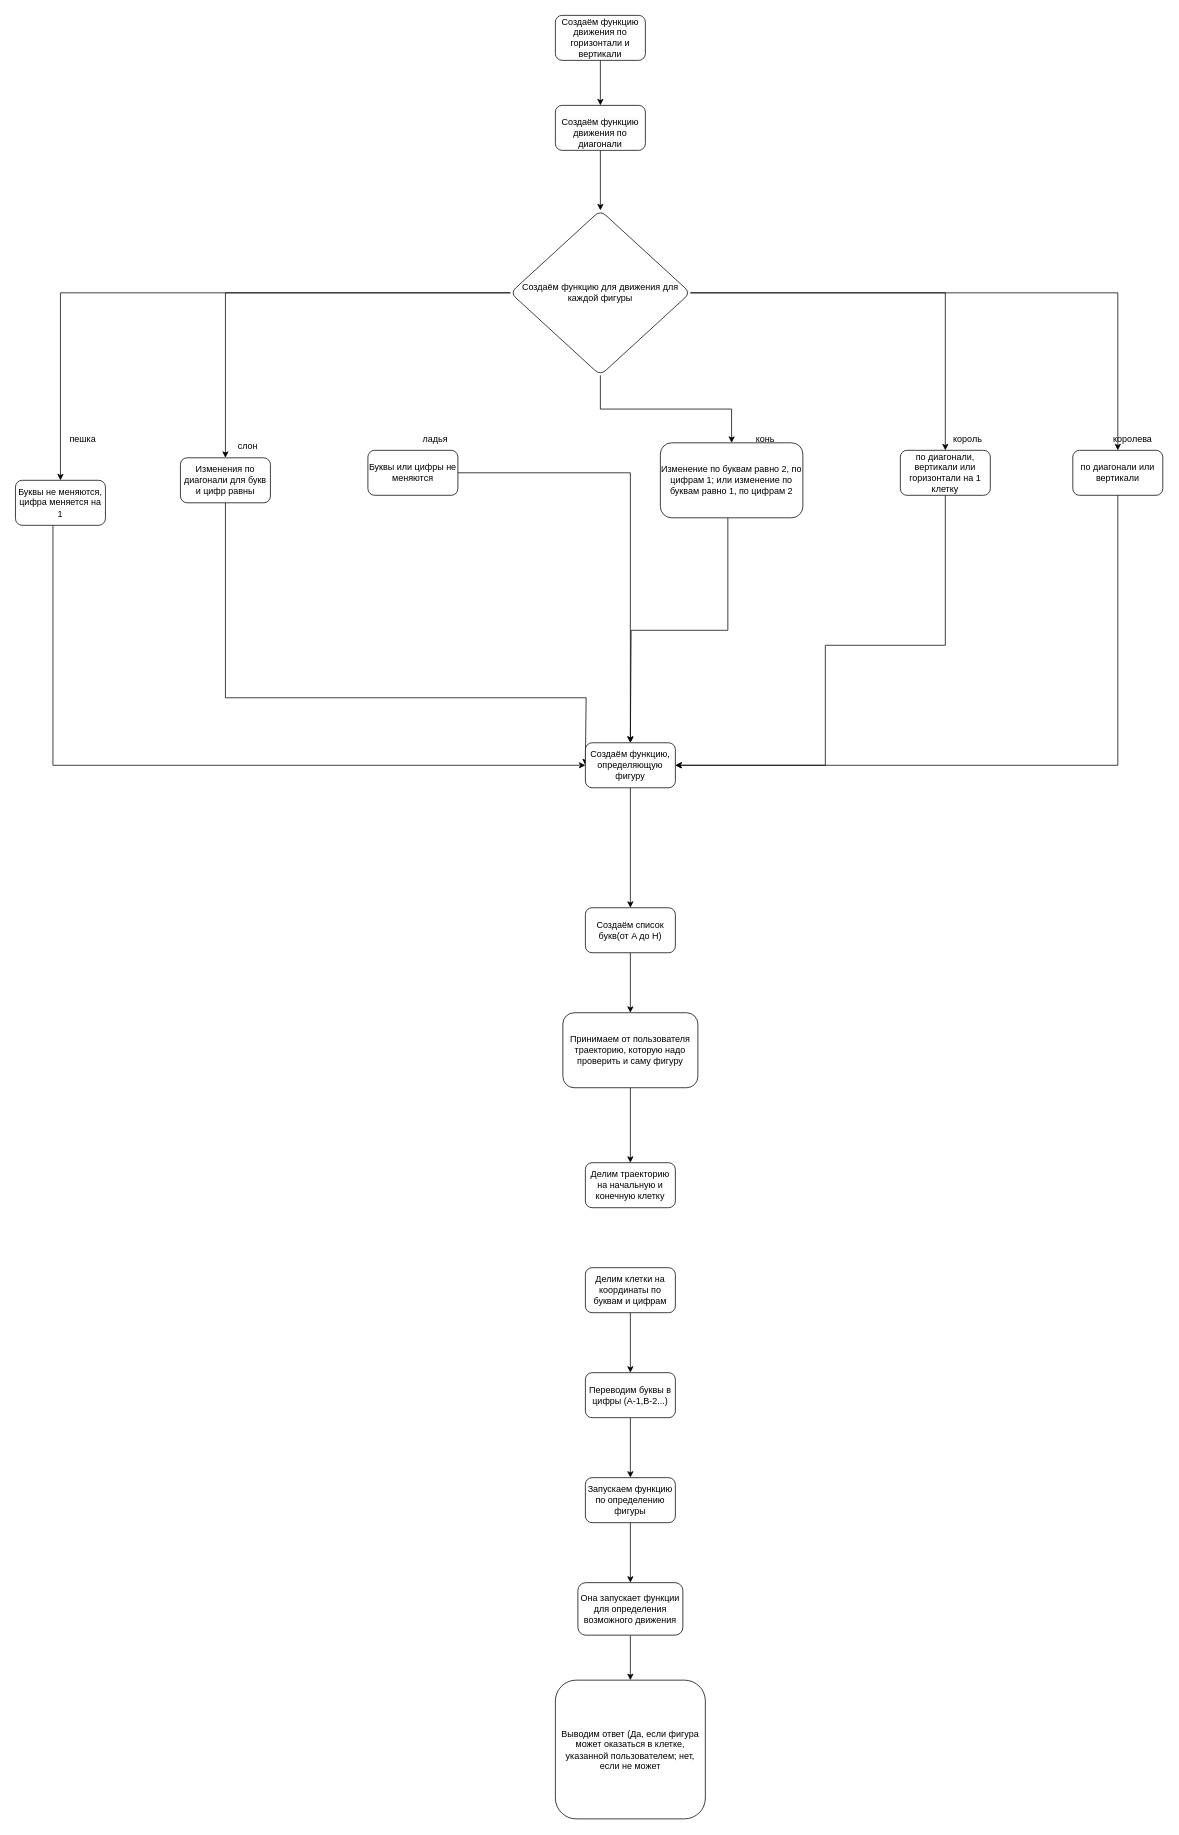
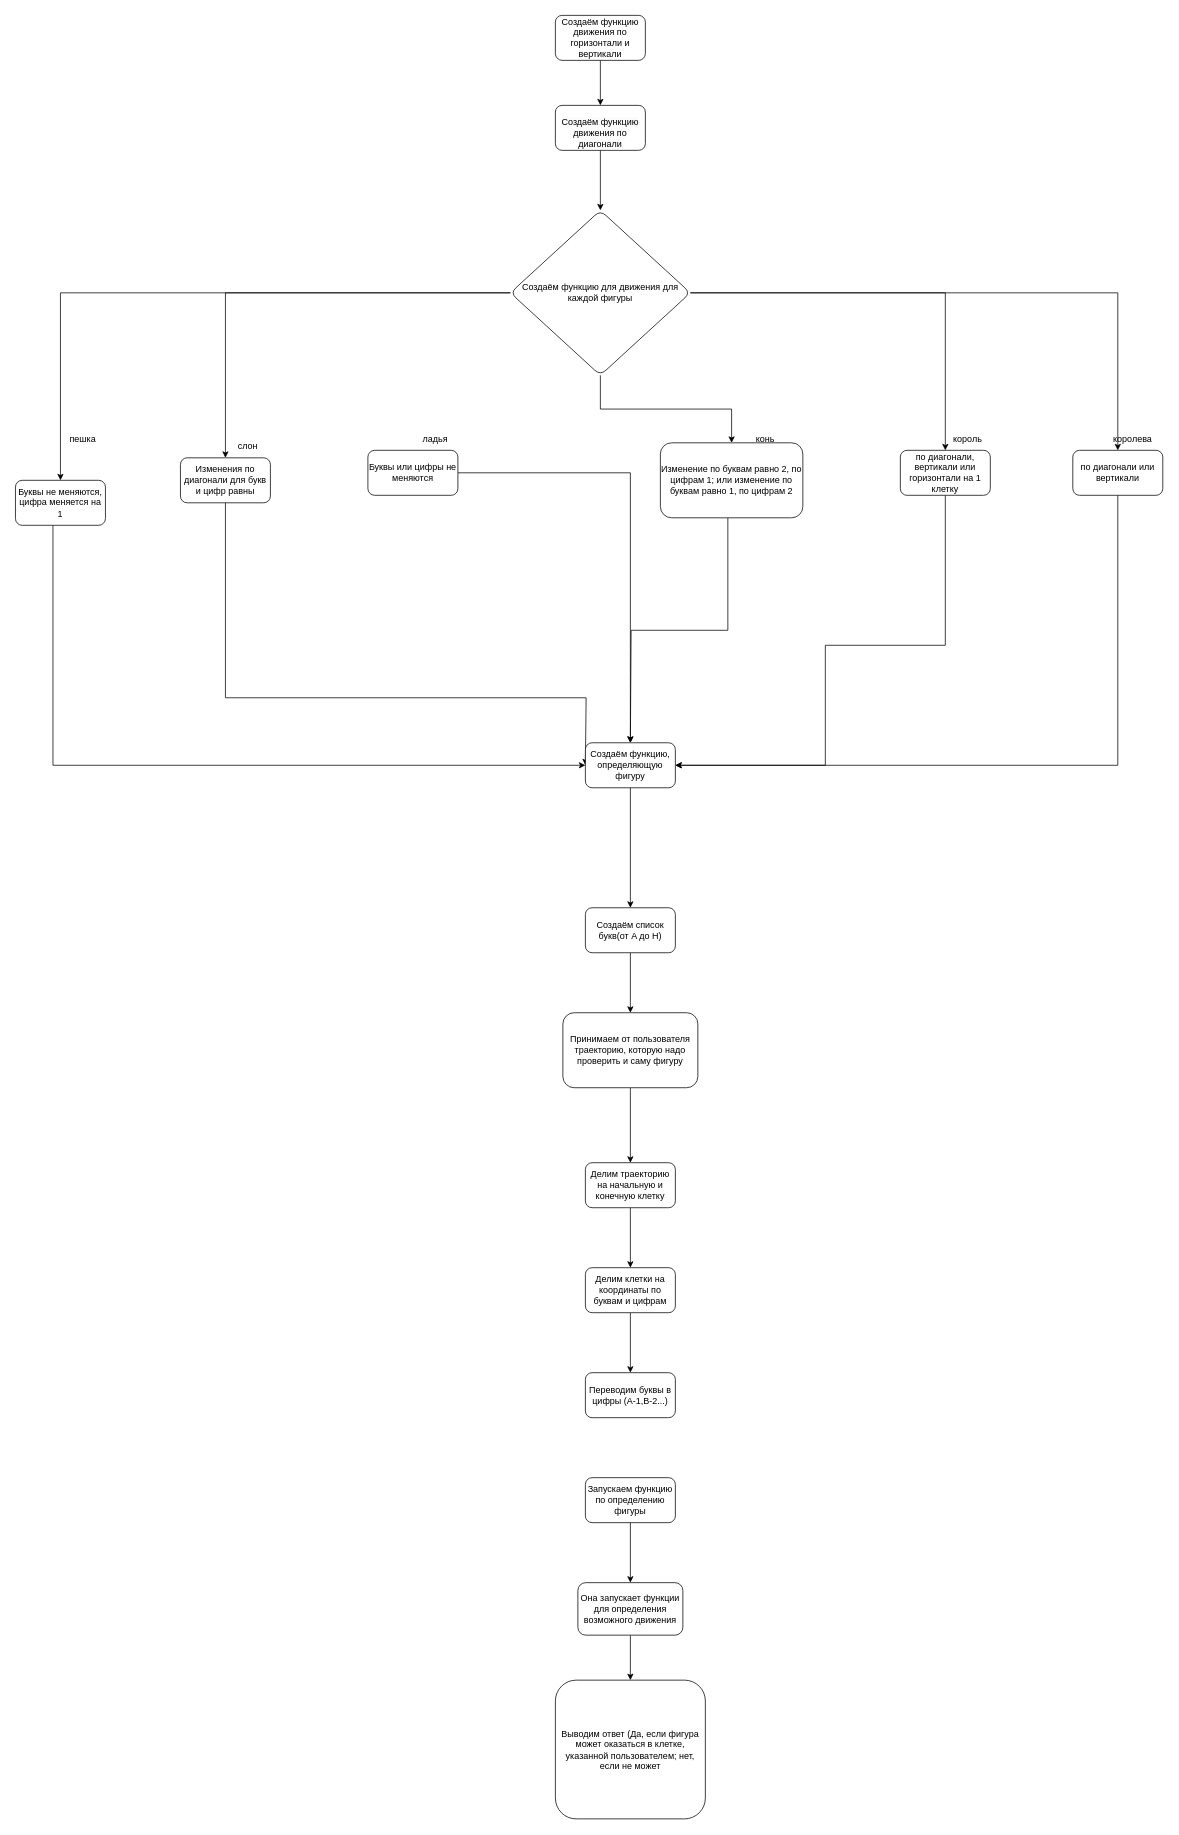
none -> (630, 1235)
(630, 1445) -> none
